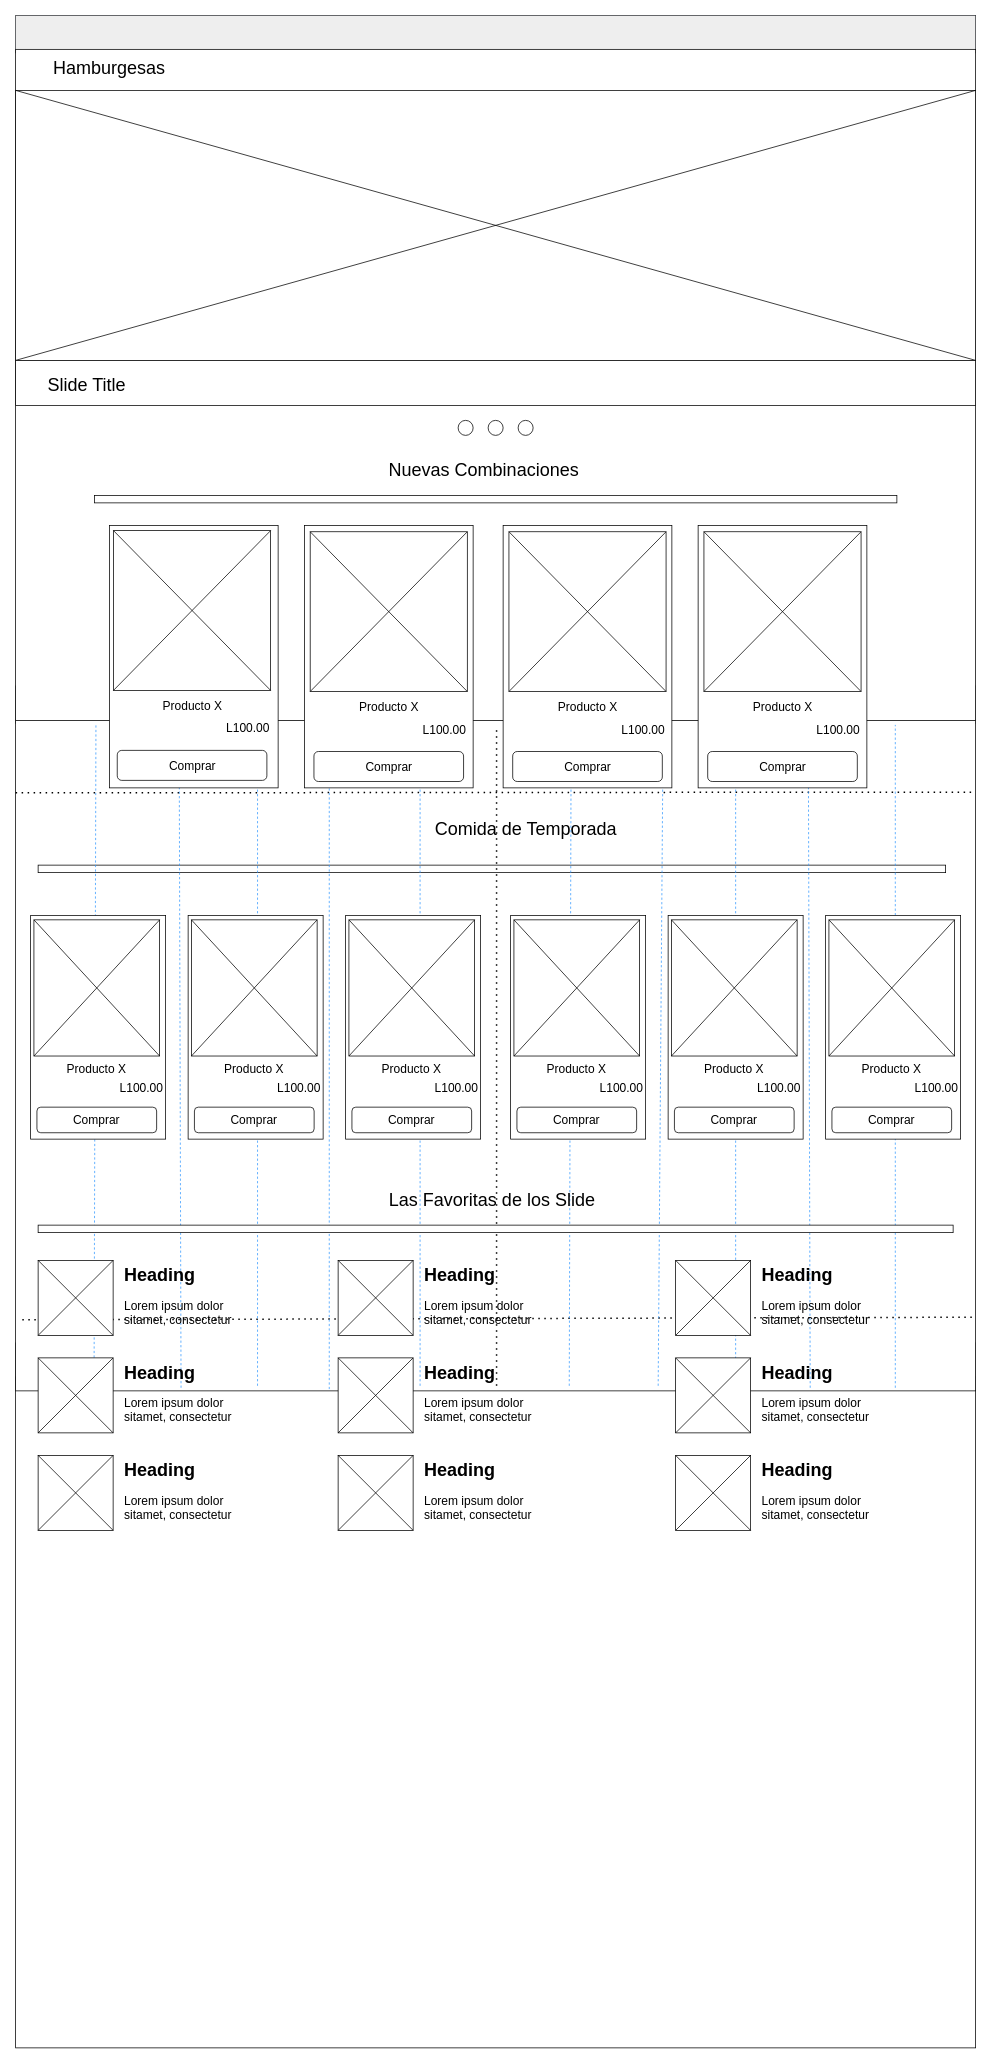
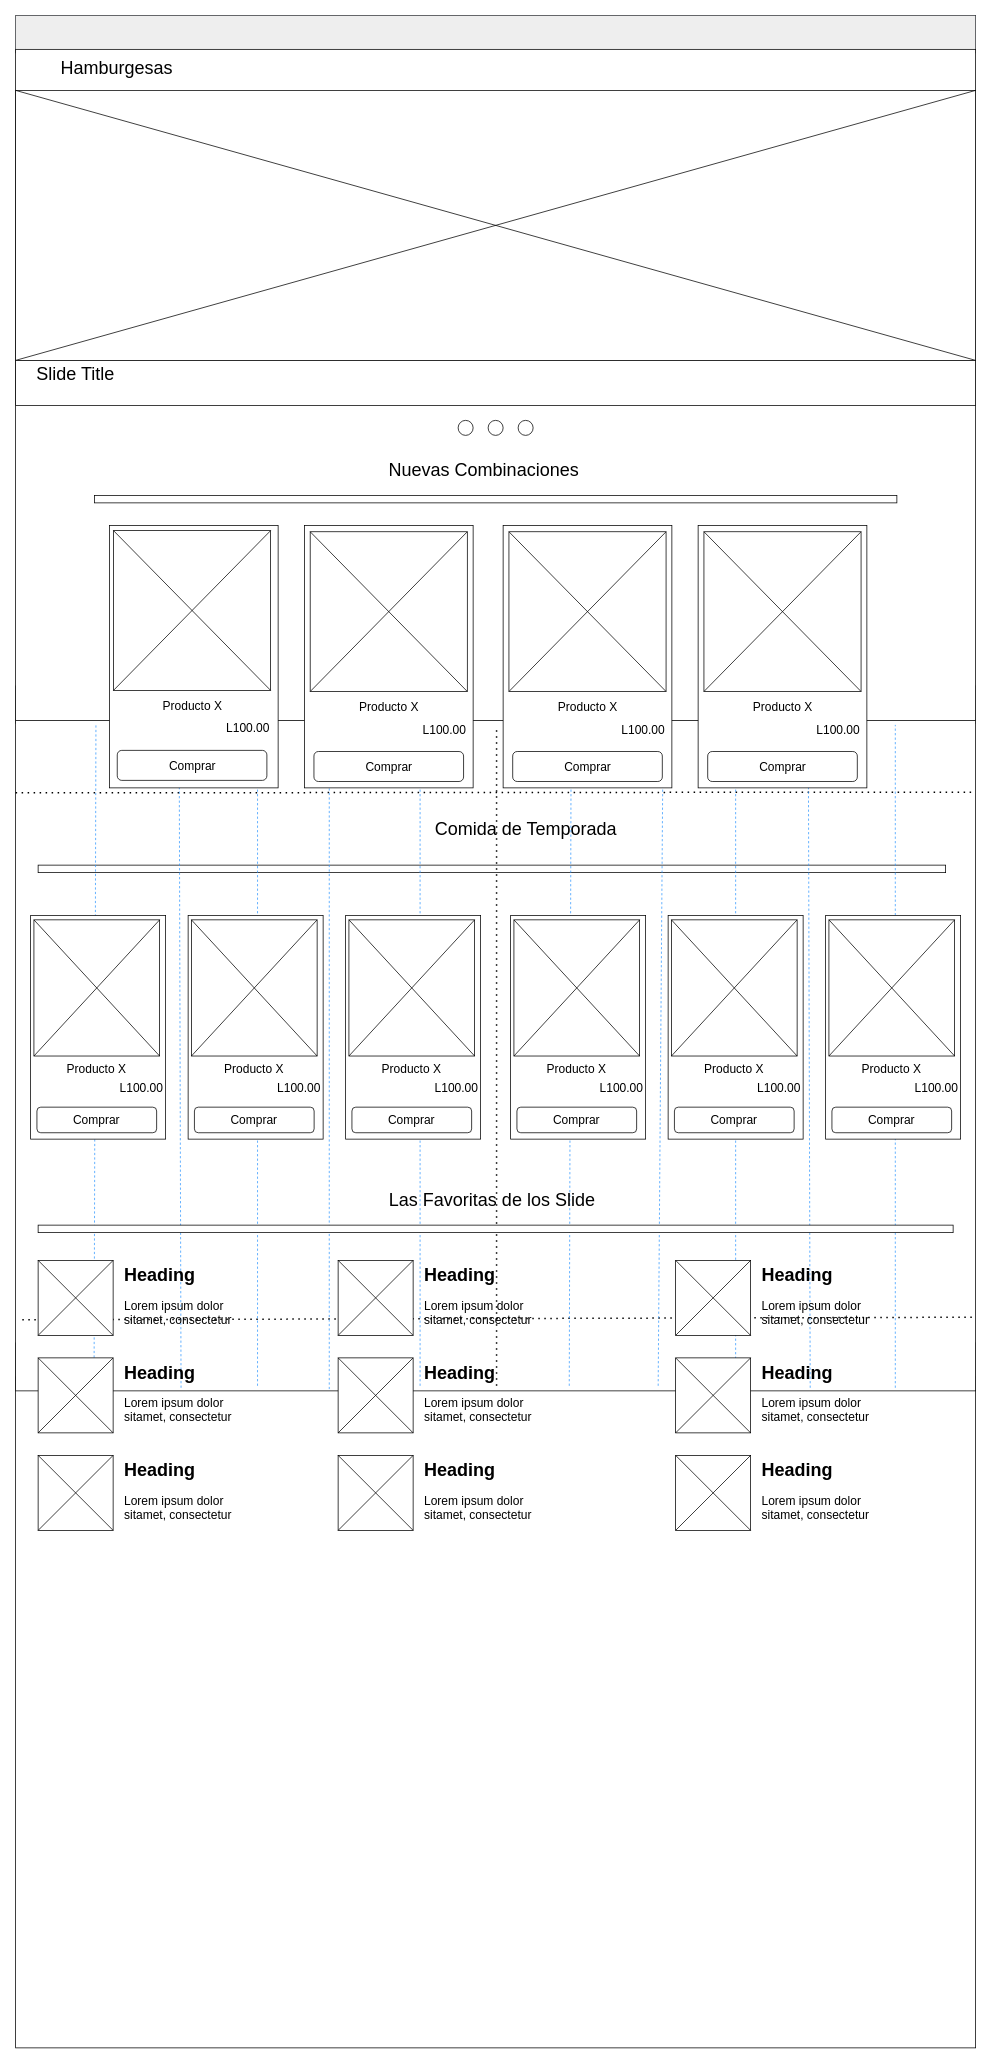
(109, 68) -> (117, 68)
(87, 385) -> (75, 374)
